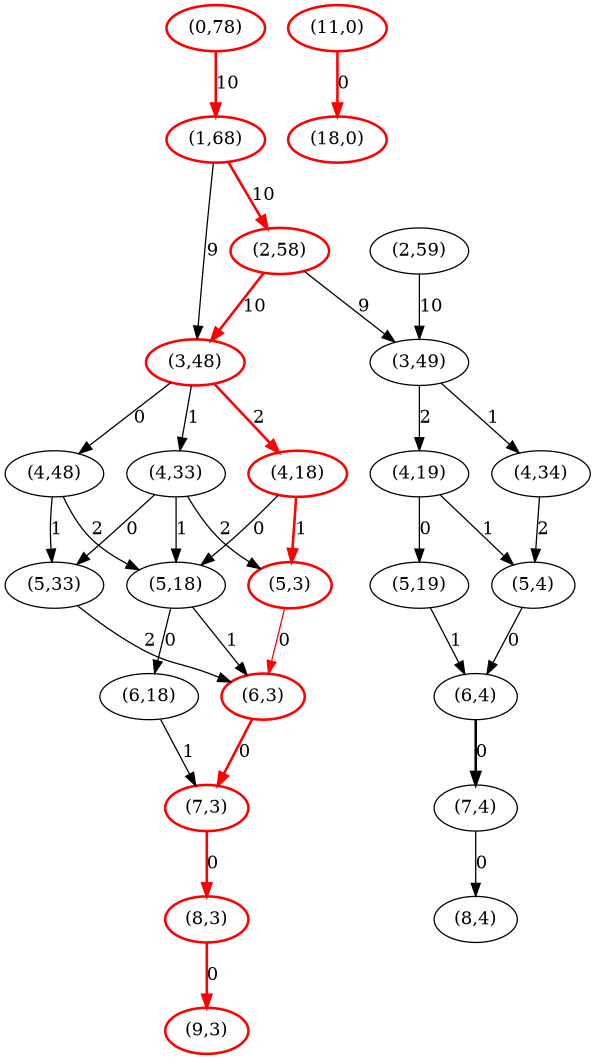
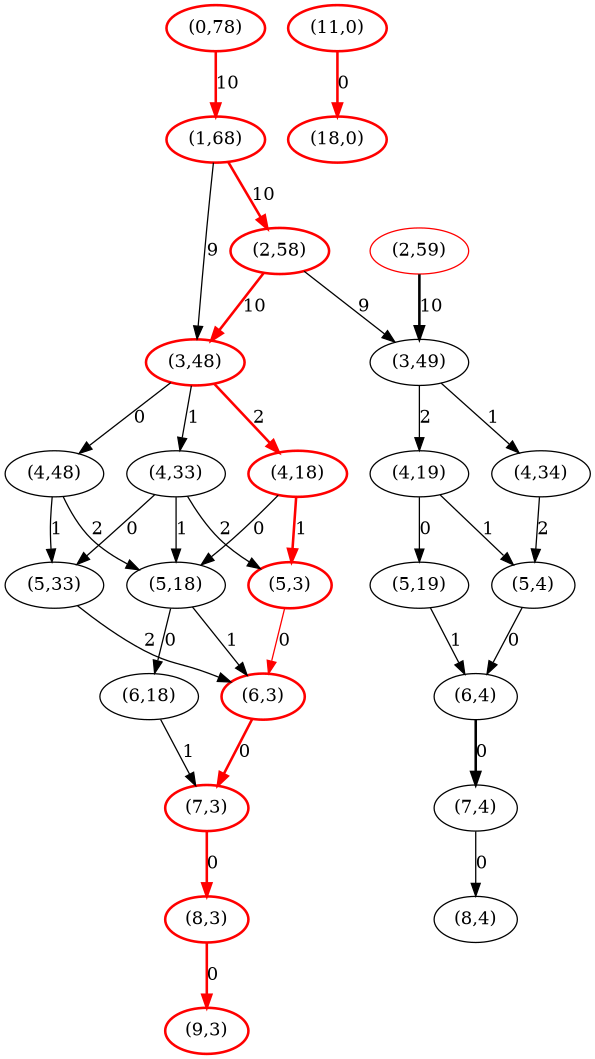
(419, 251) -> (419, 251)
(419, 300) -> (419, 300)
